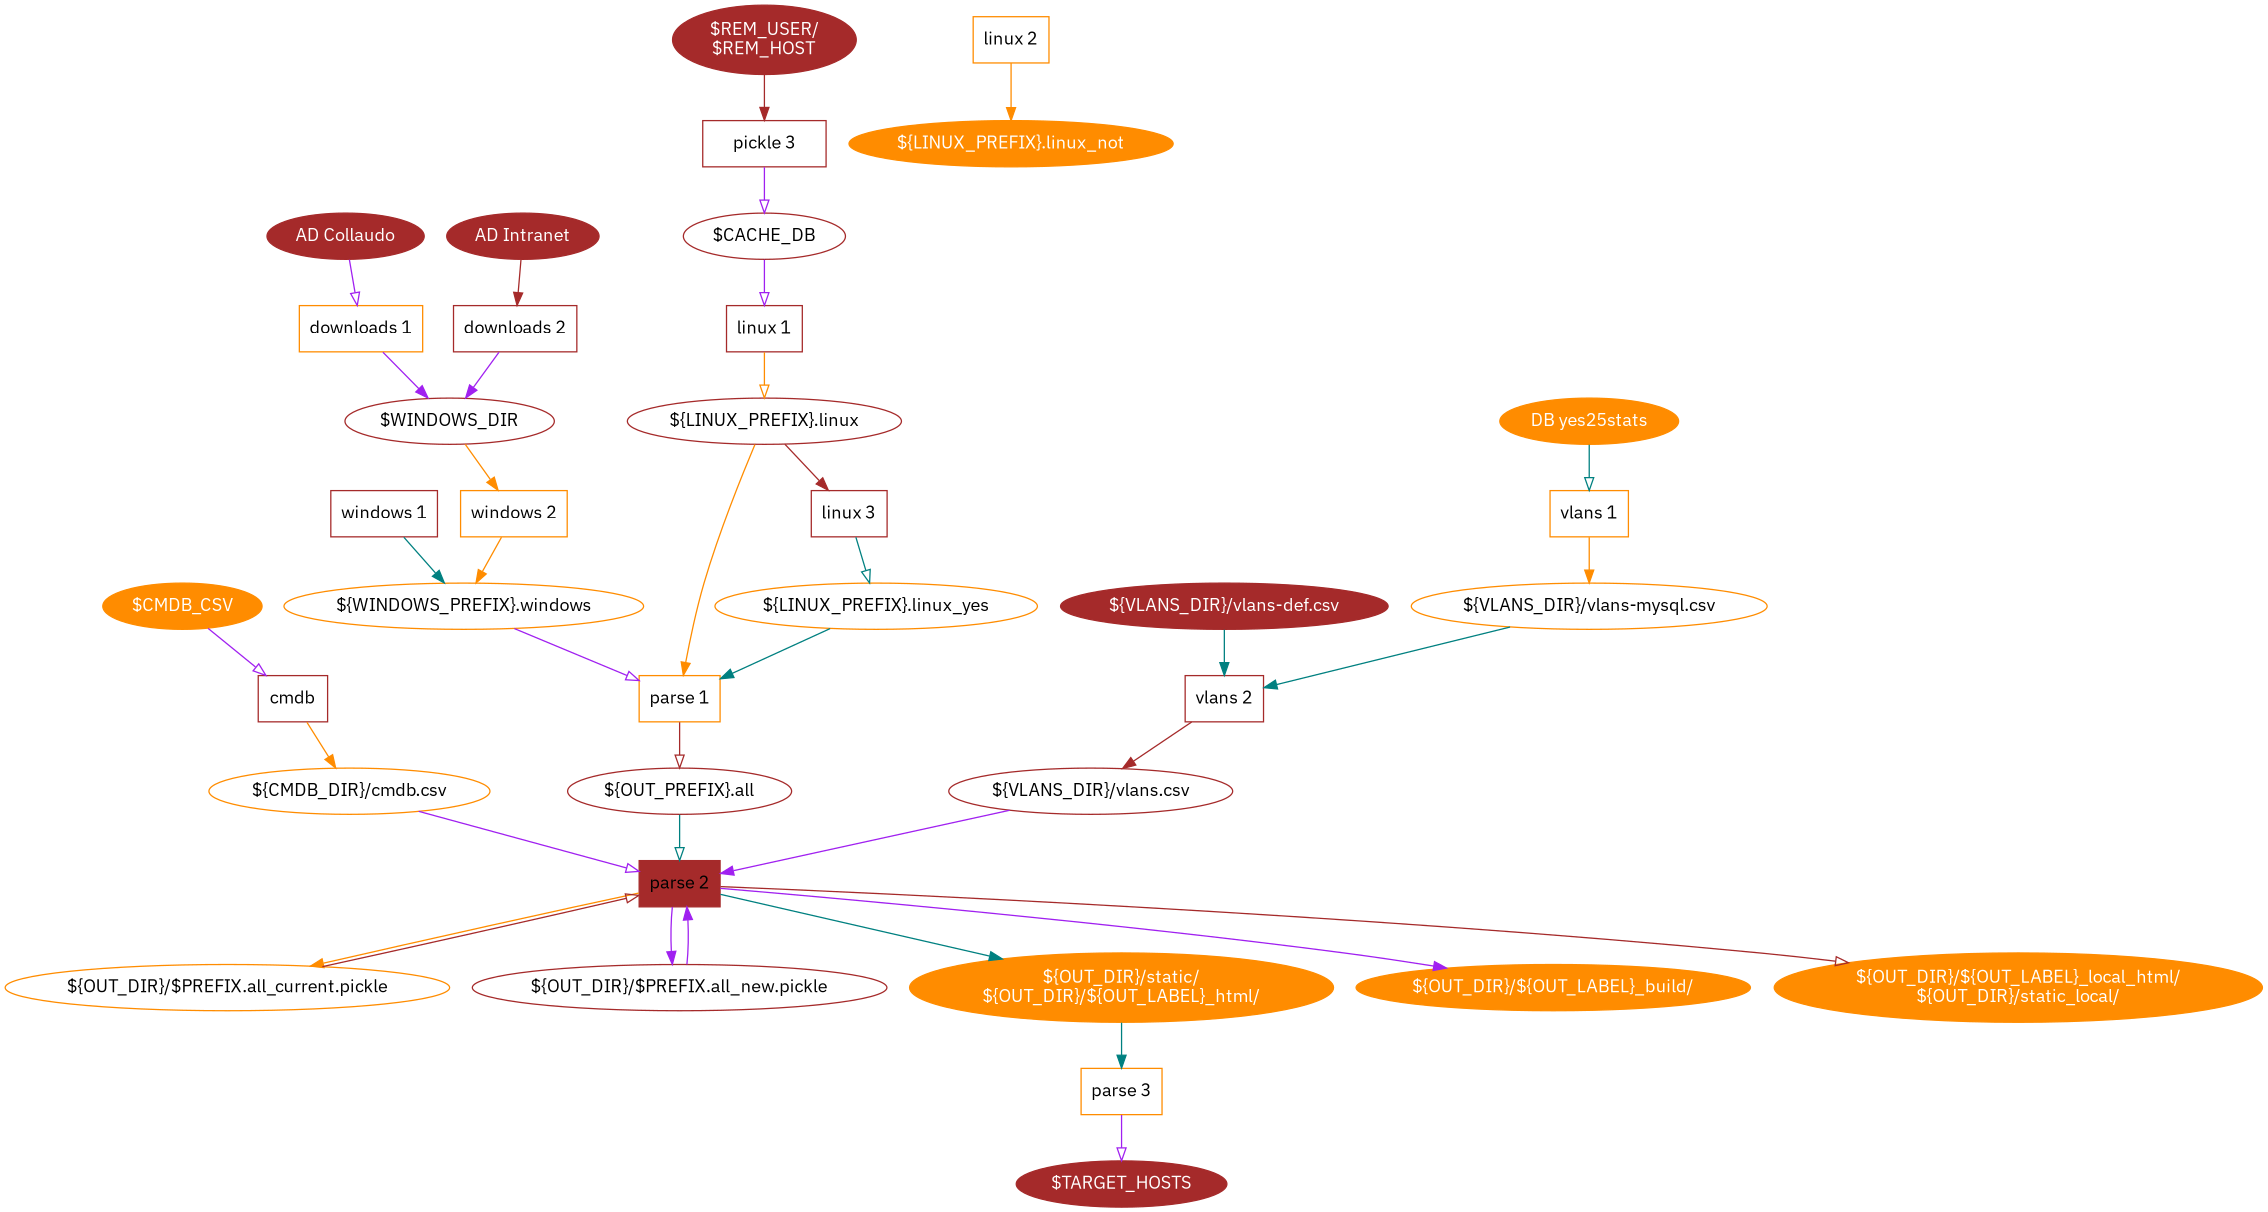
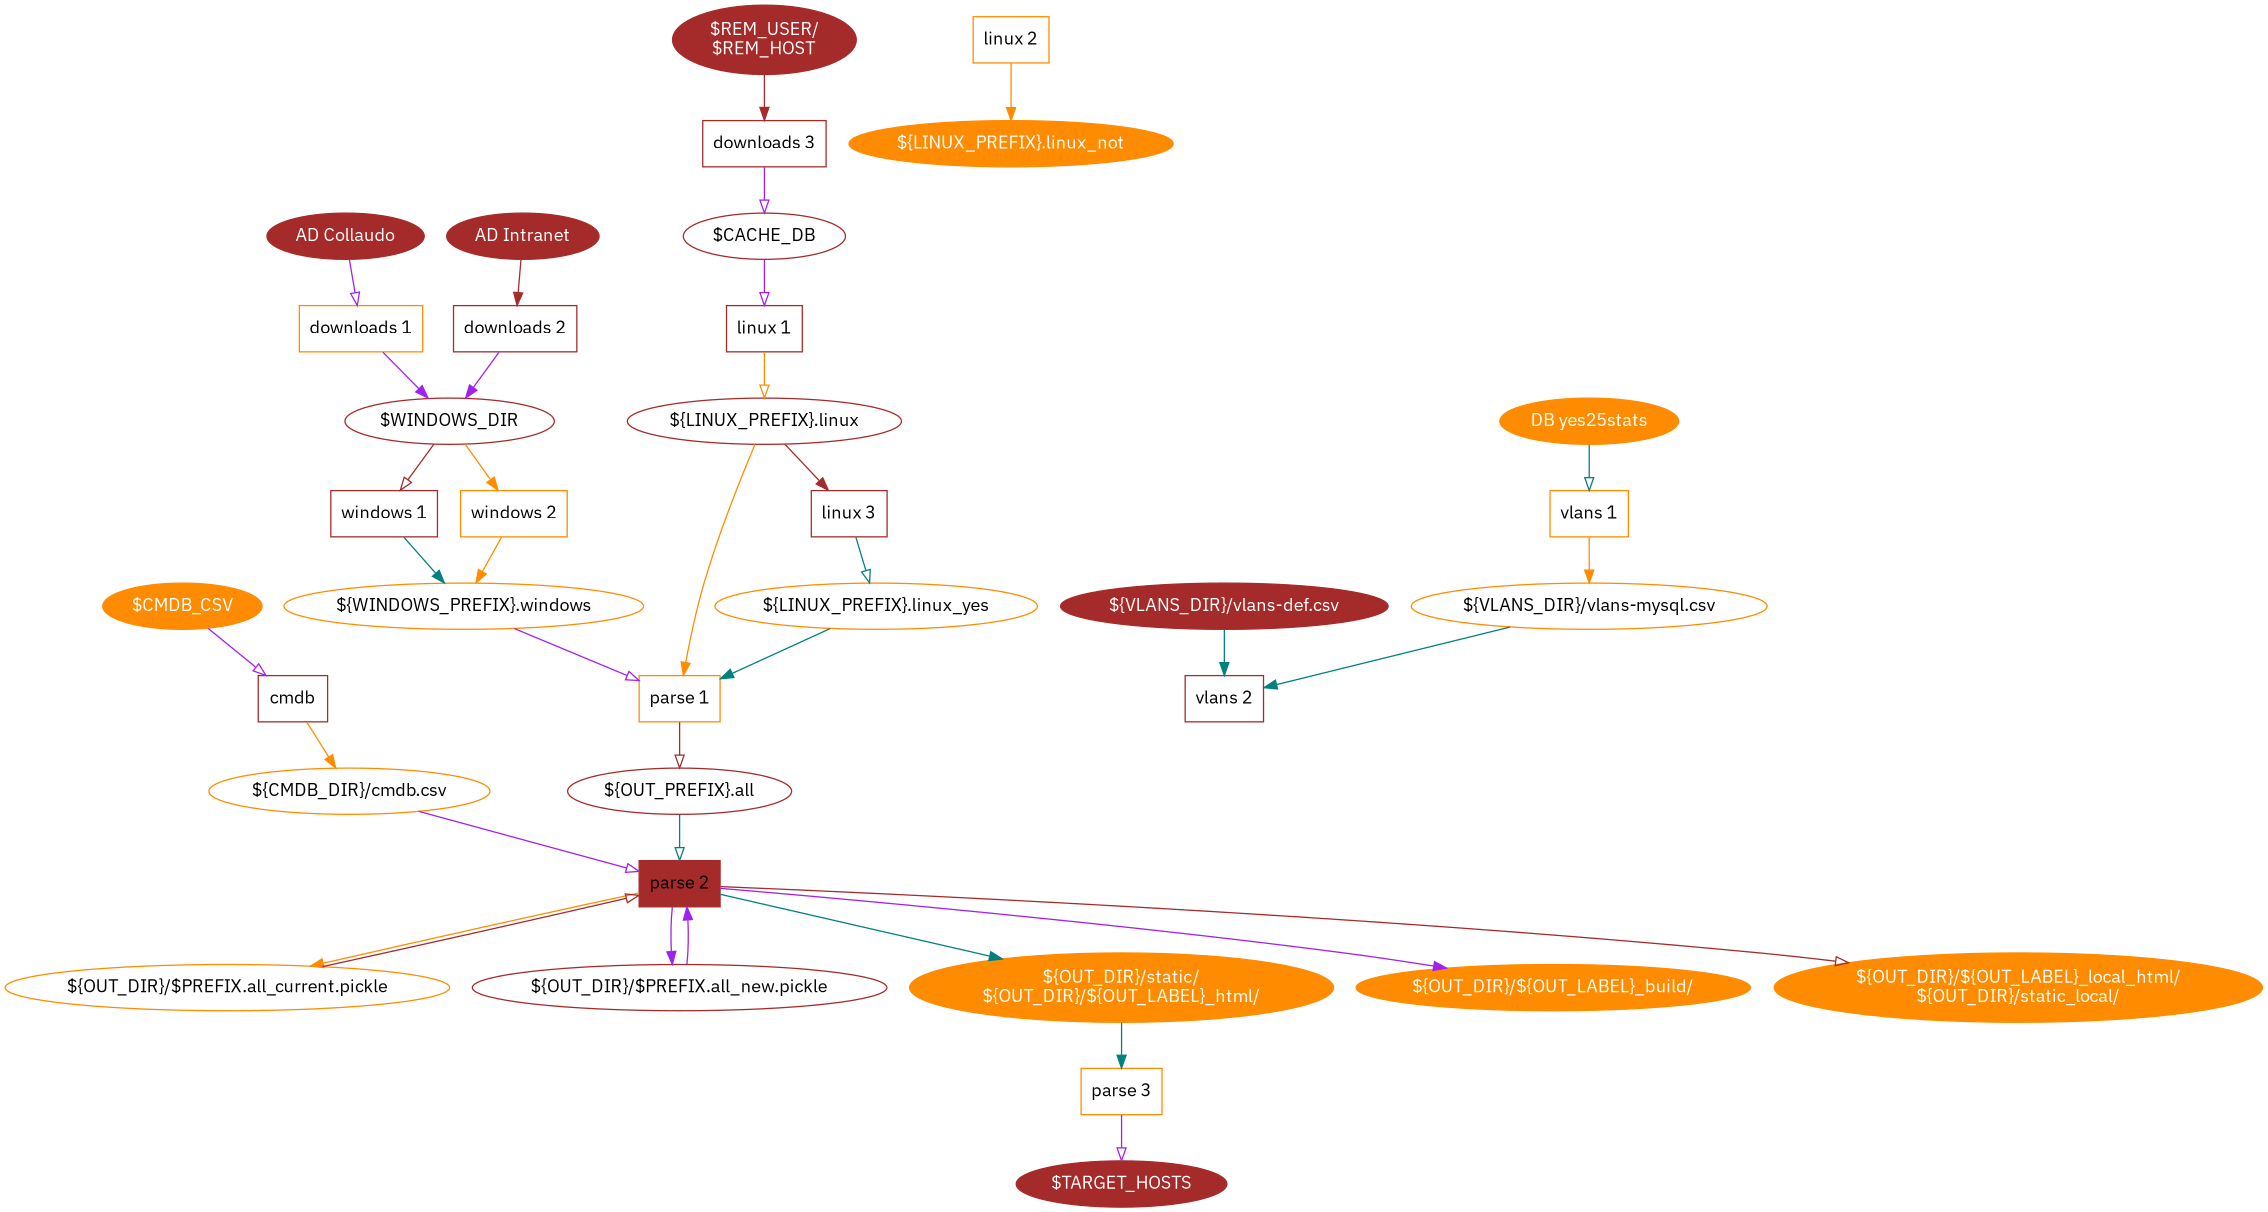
(764, 144) -> (764, 144)
none -> (421, 462)
(1091, 791) -> none
